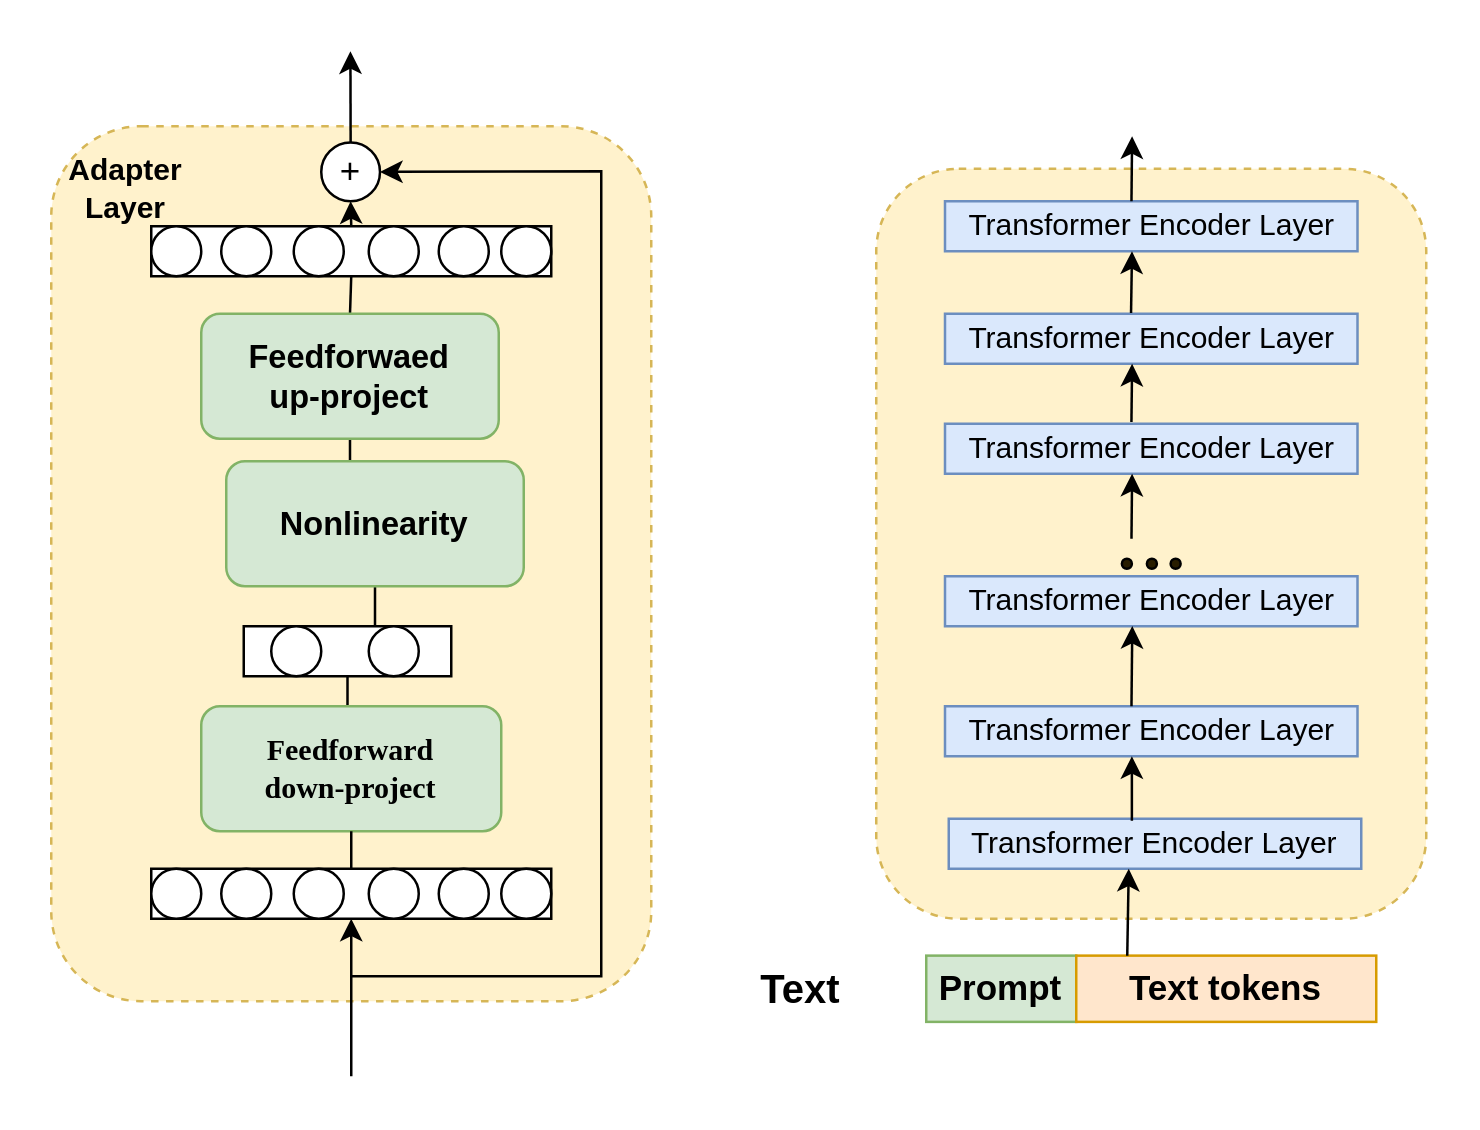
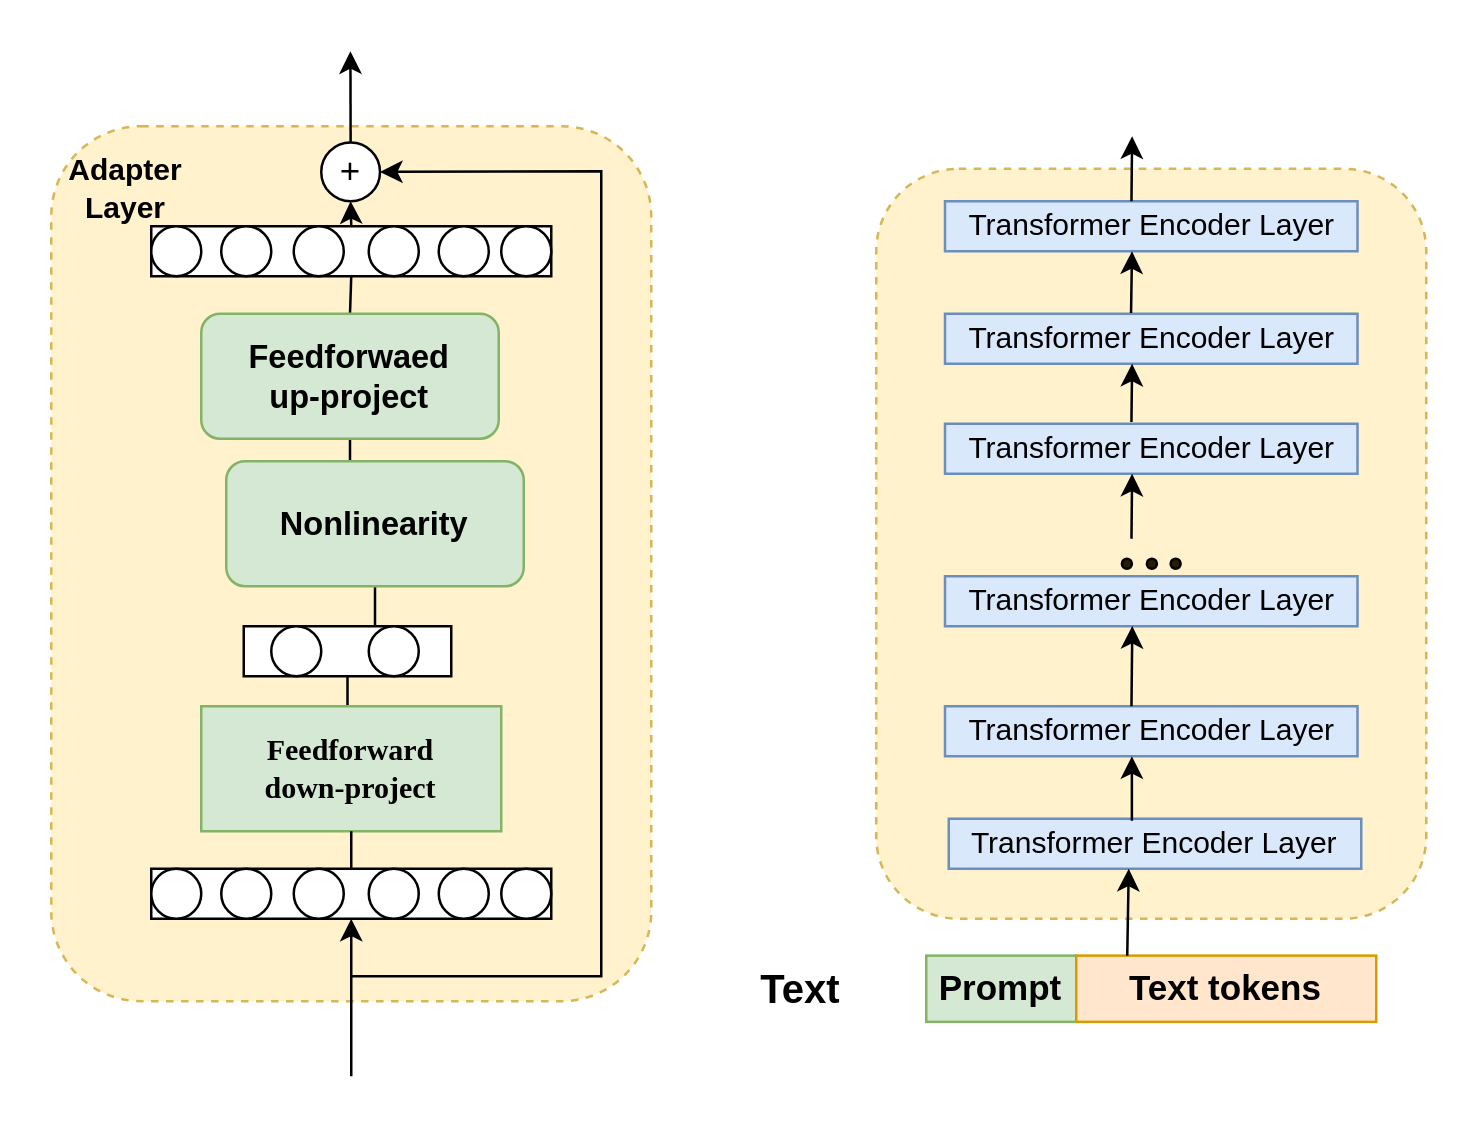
(351, 769) -> (351, 769)
